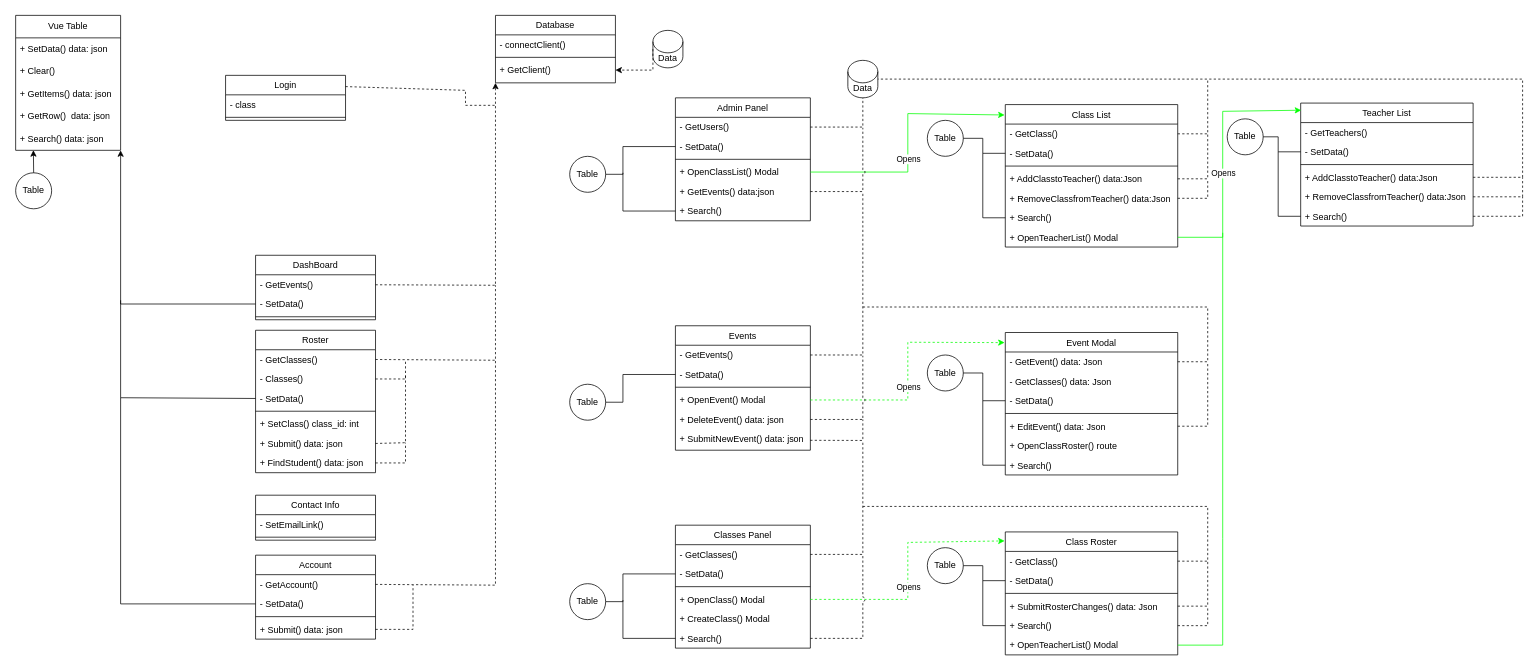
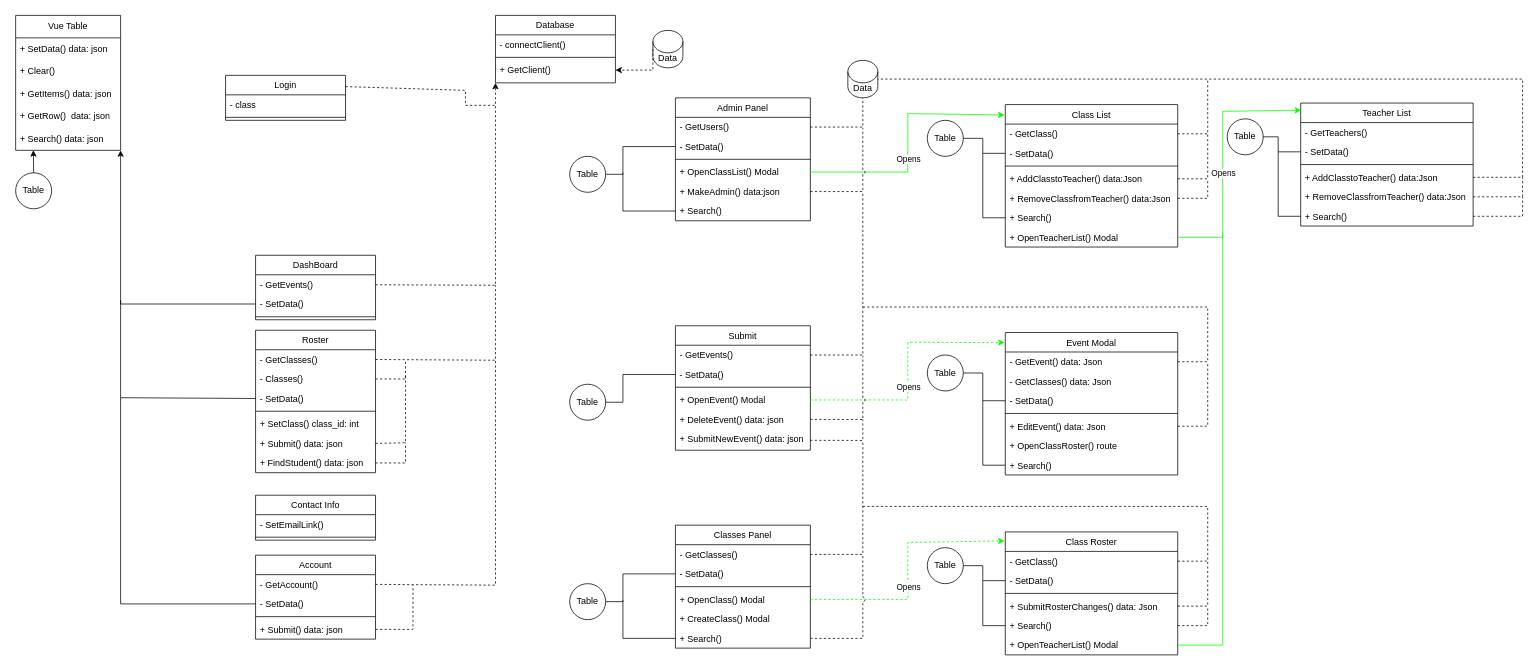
(734, 192) -> (733, 192)
(743, 336) -> (743, 336)
